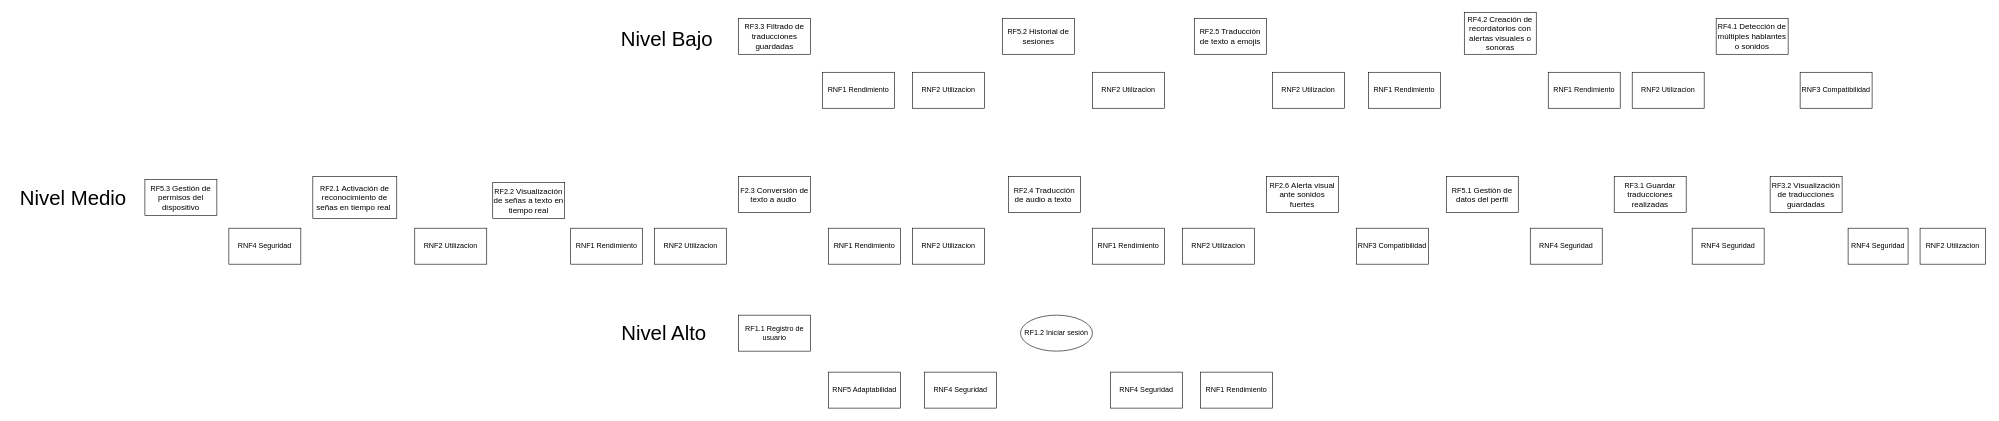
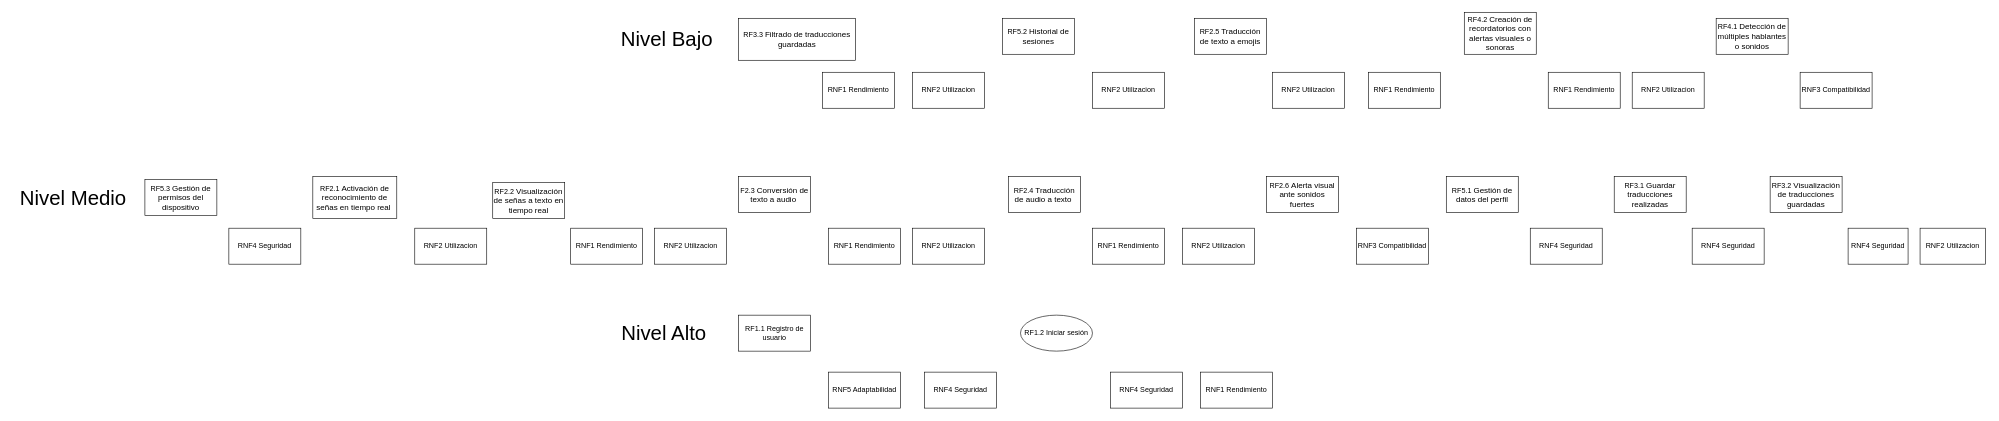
(774, 36) -> (797, 39)
